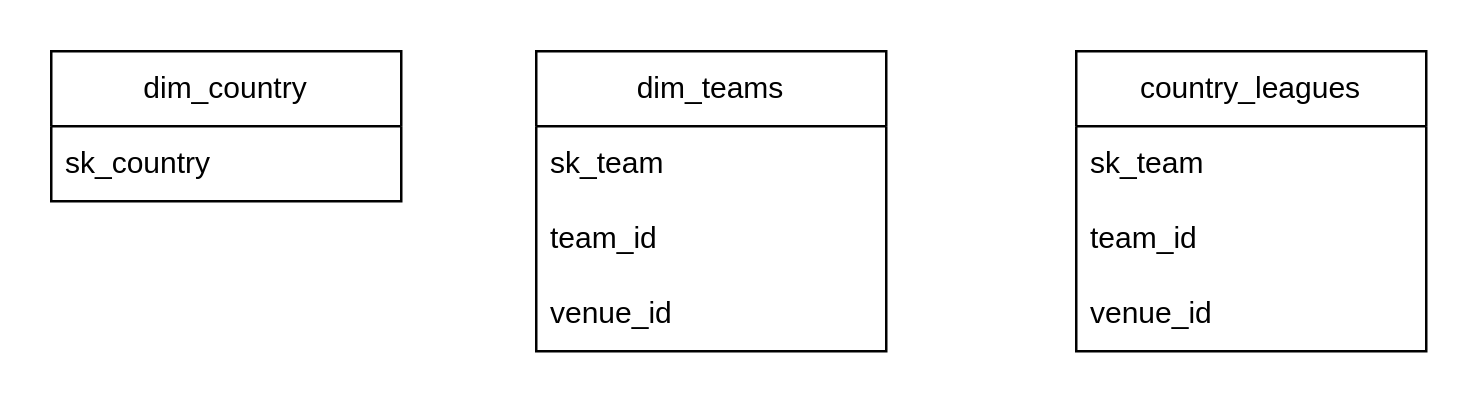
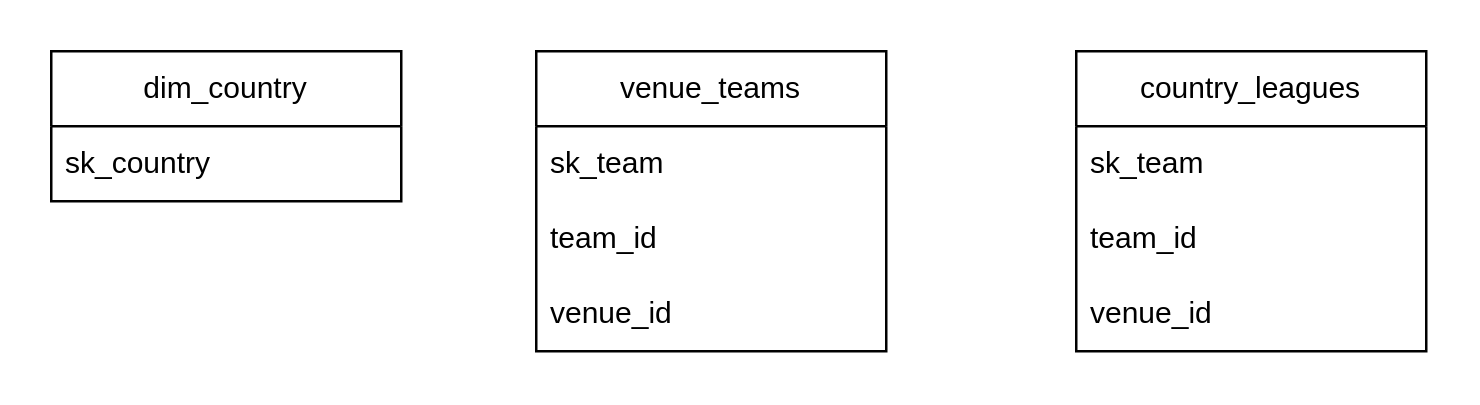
(711, 89) -> (711, 89)
